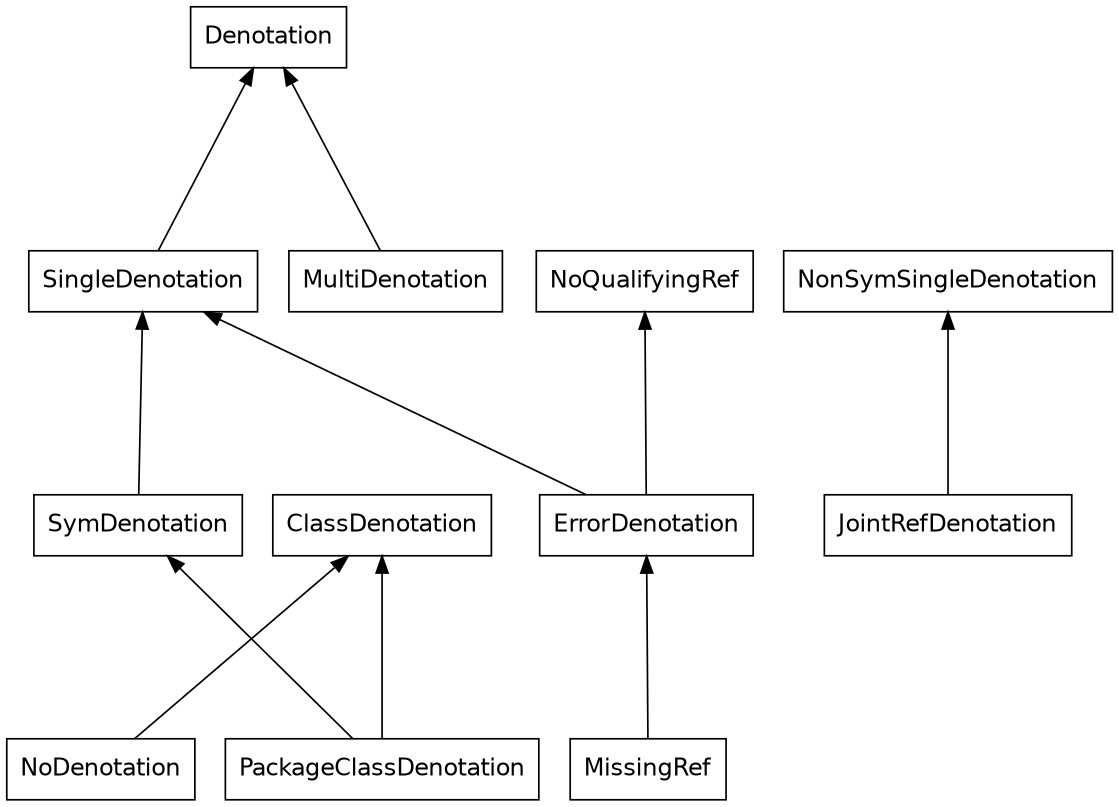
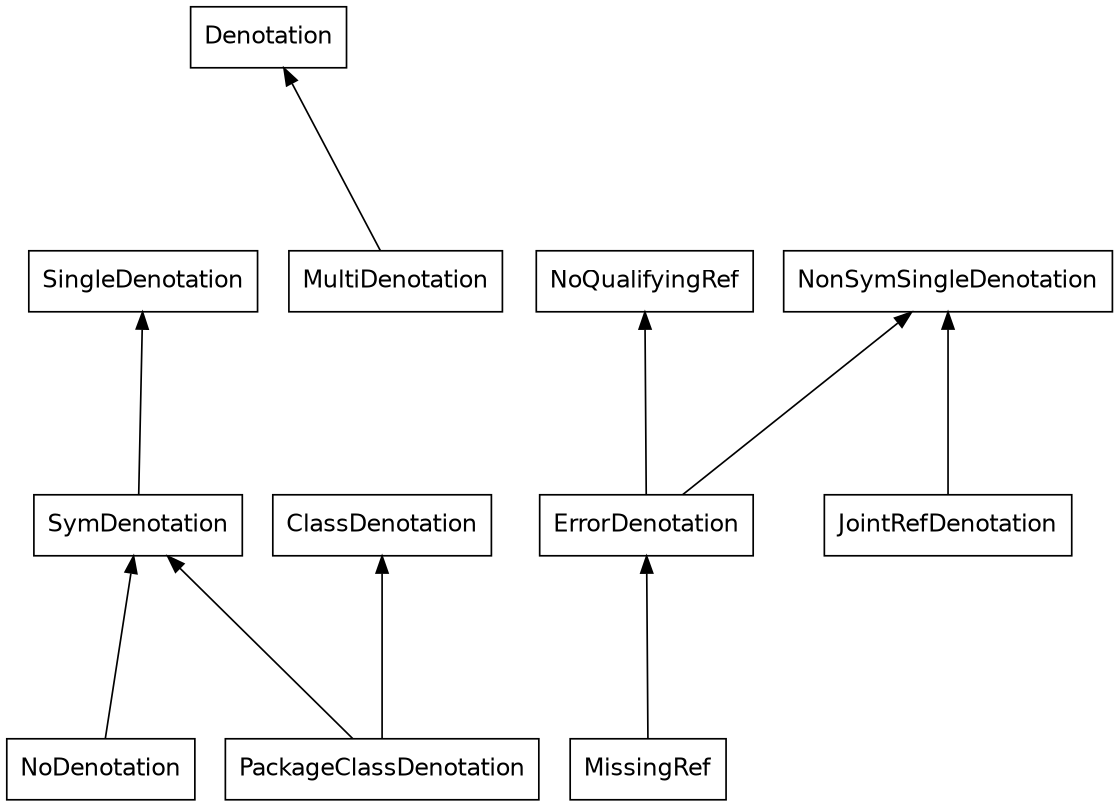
(202, 167) -> none
(403, 407) -> (790, 409)
(235, 653) -> (118, 656)
